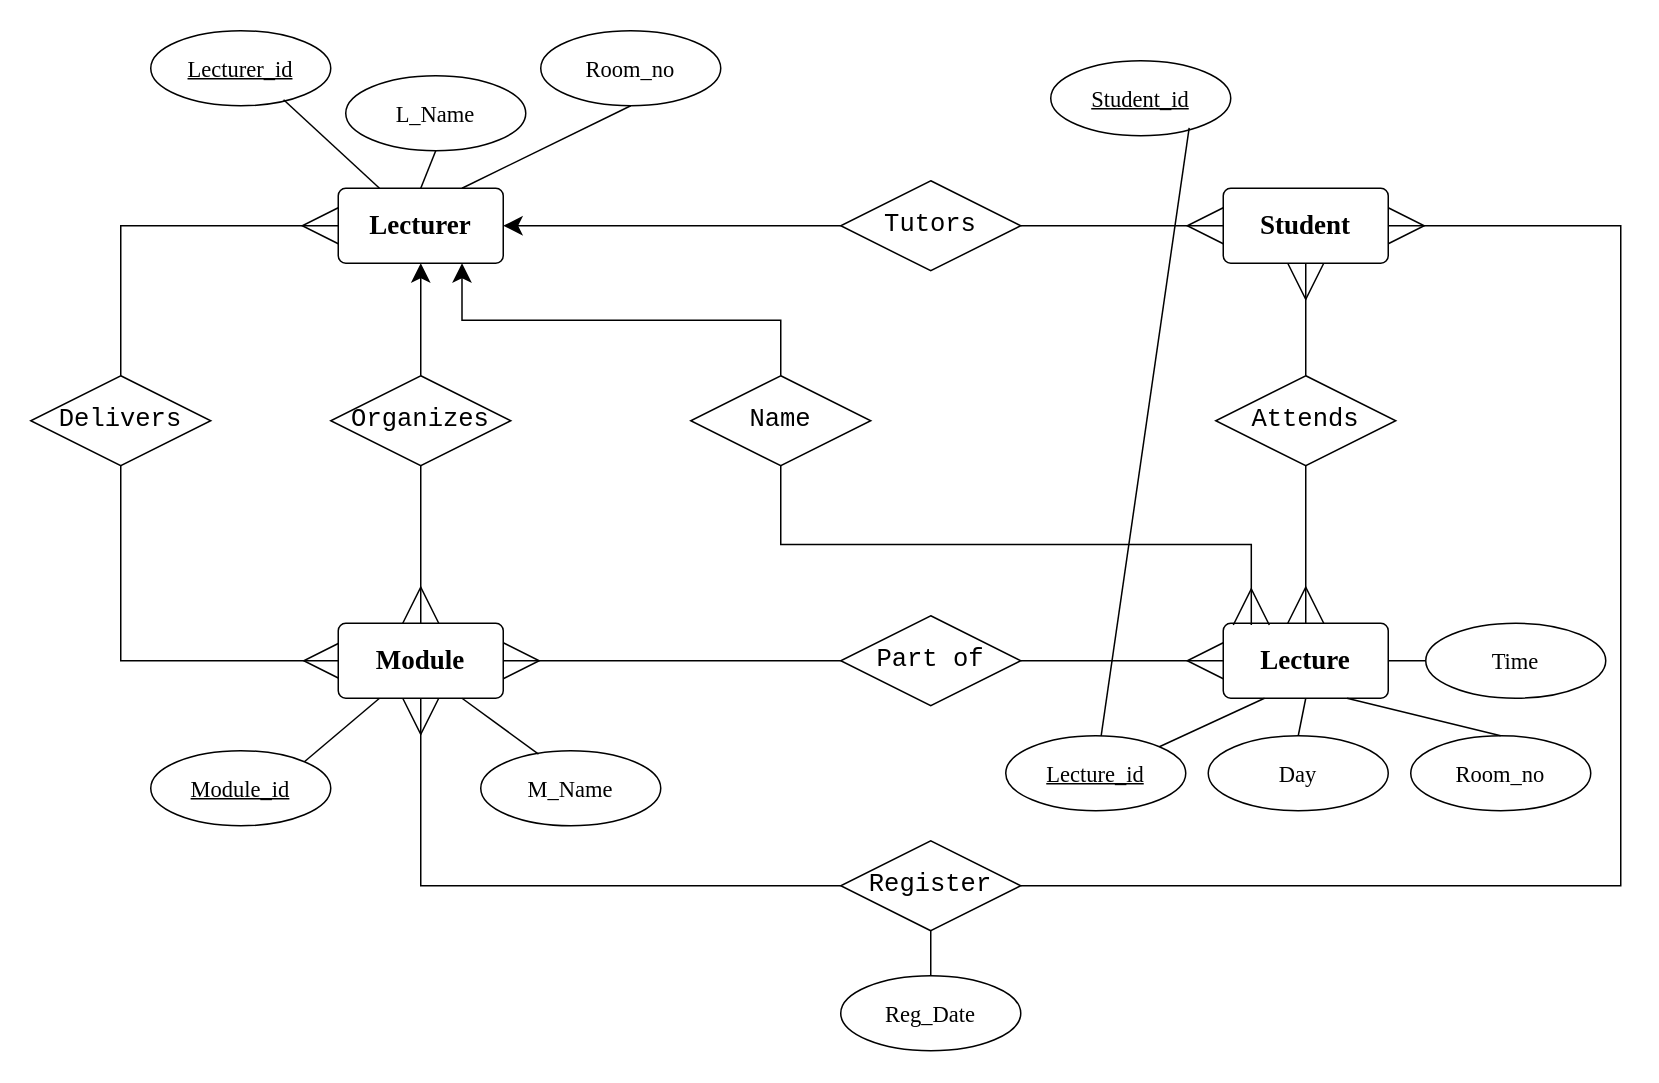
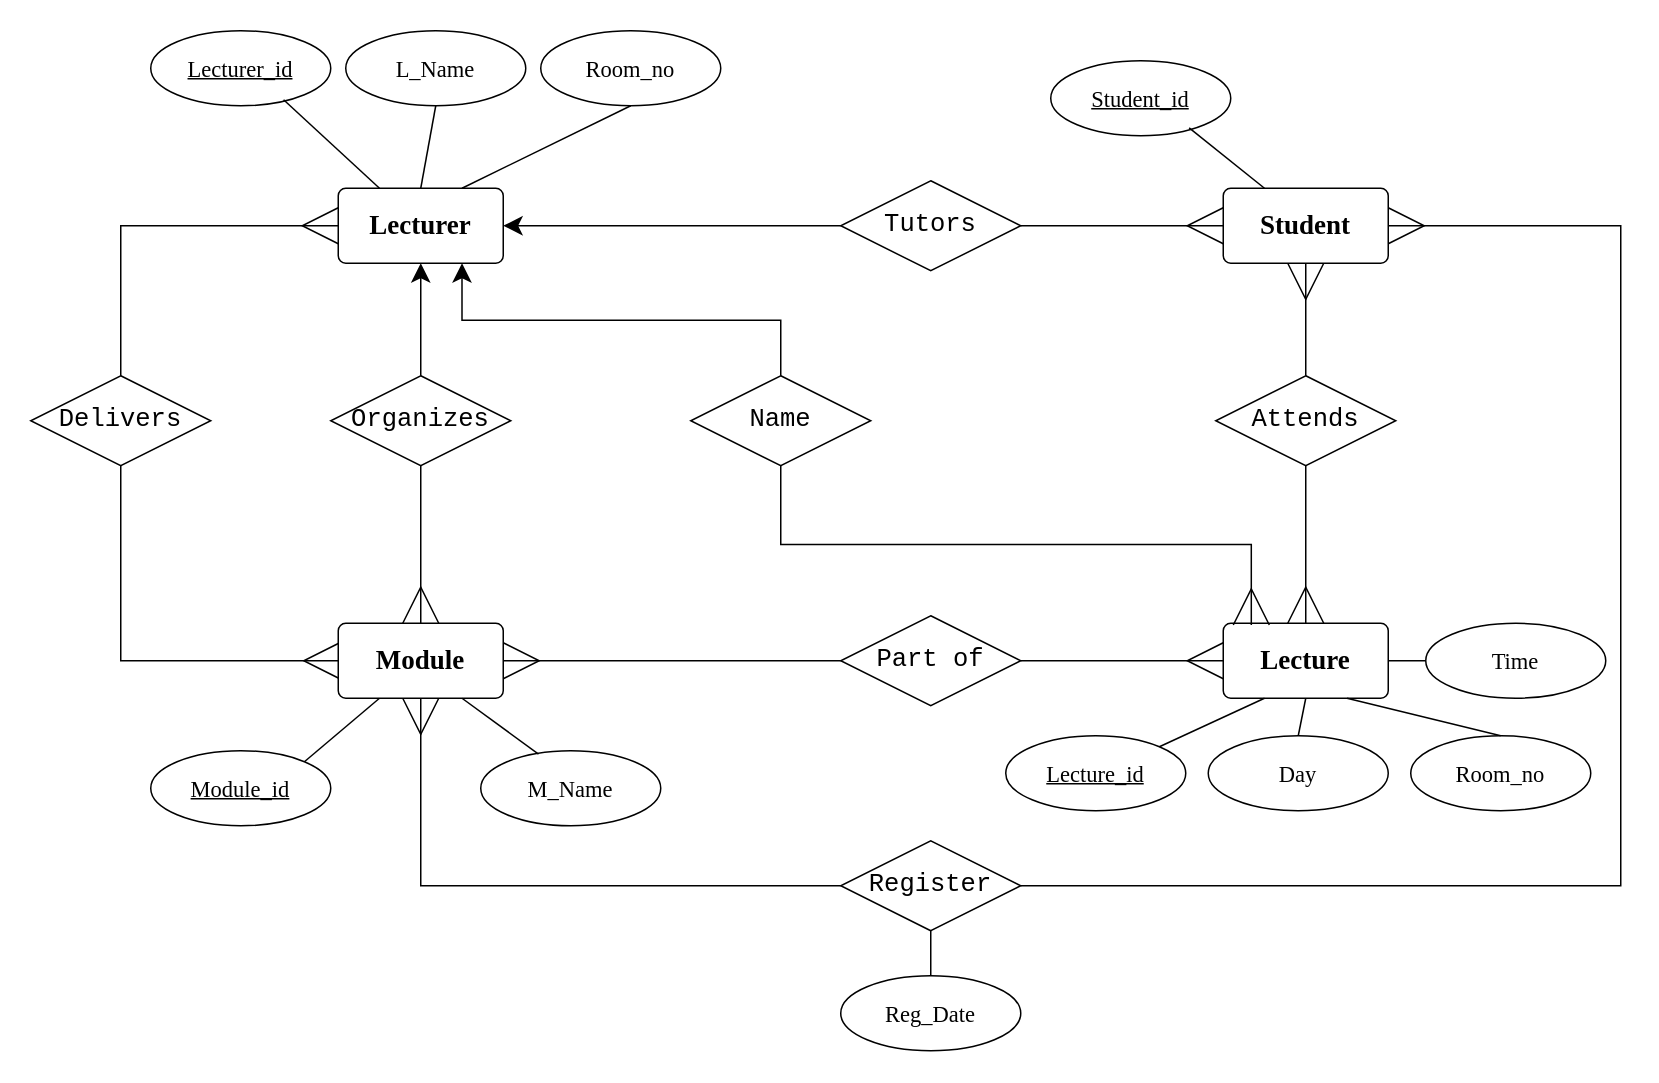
(436, 113) -> (436, 68)
(1145, 432) -> (1227, 158)
